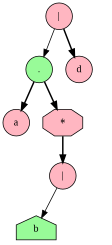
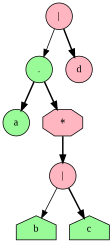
(16, 123) -> (16, 123)
none -> (89, 229)
